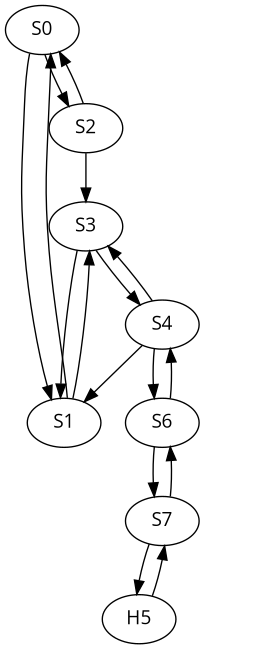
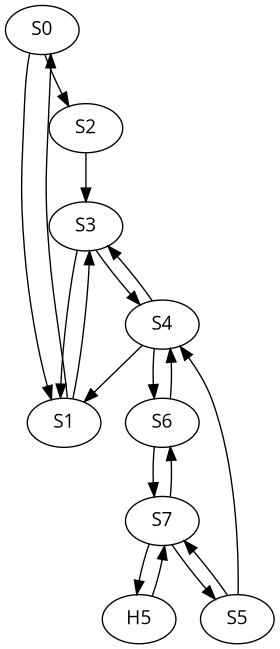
(75, 84) -> none
none -> (237, 619)
